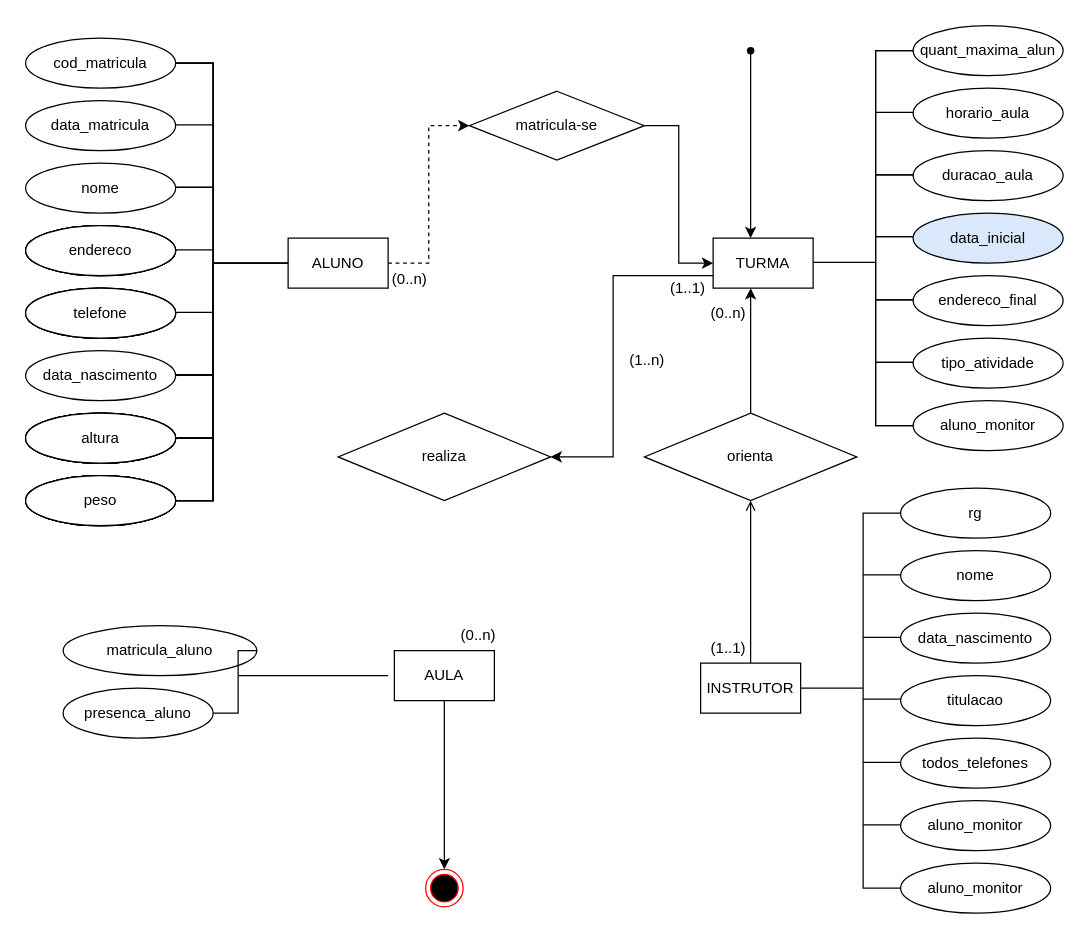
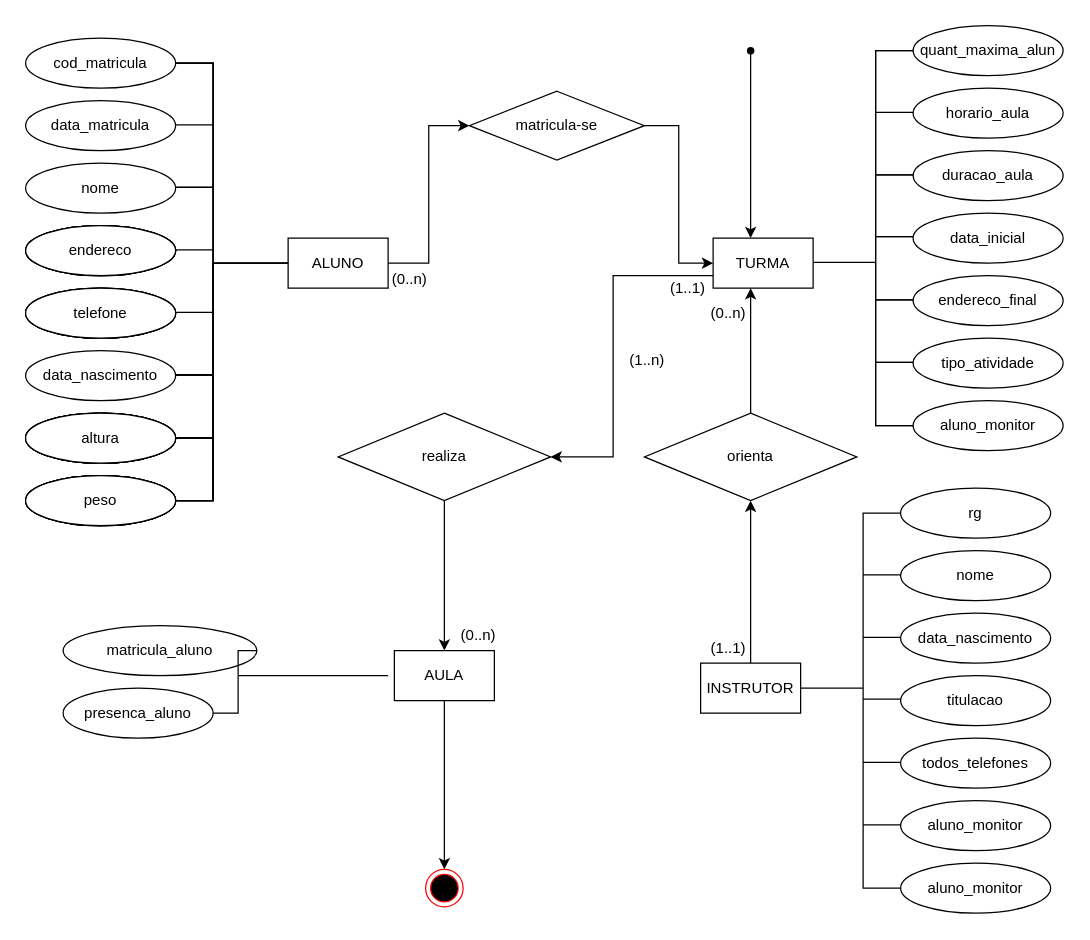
(429, 198) -> (429, 198)
(988, 238) -> (988, 238)
(751, 508) -> (751, 511)
none -> (444, 572)
